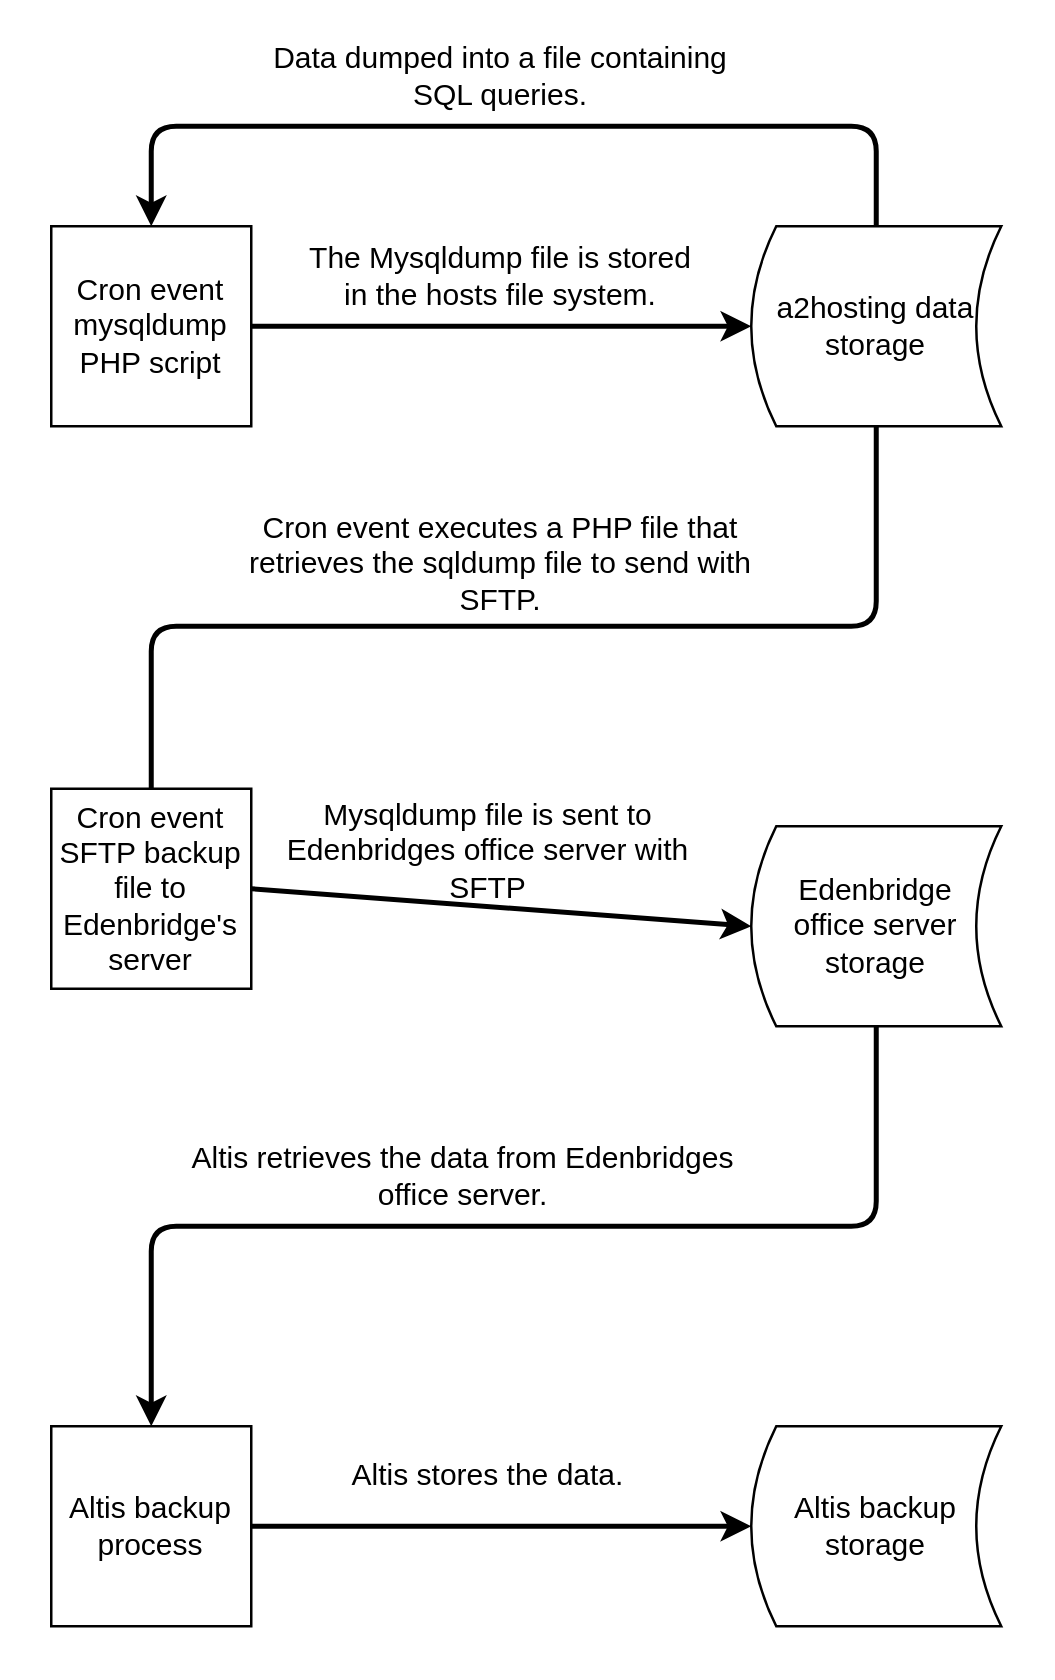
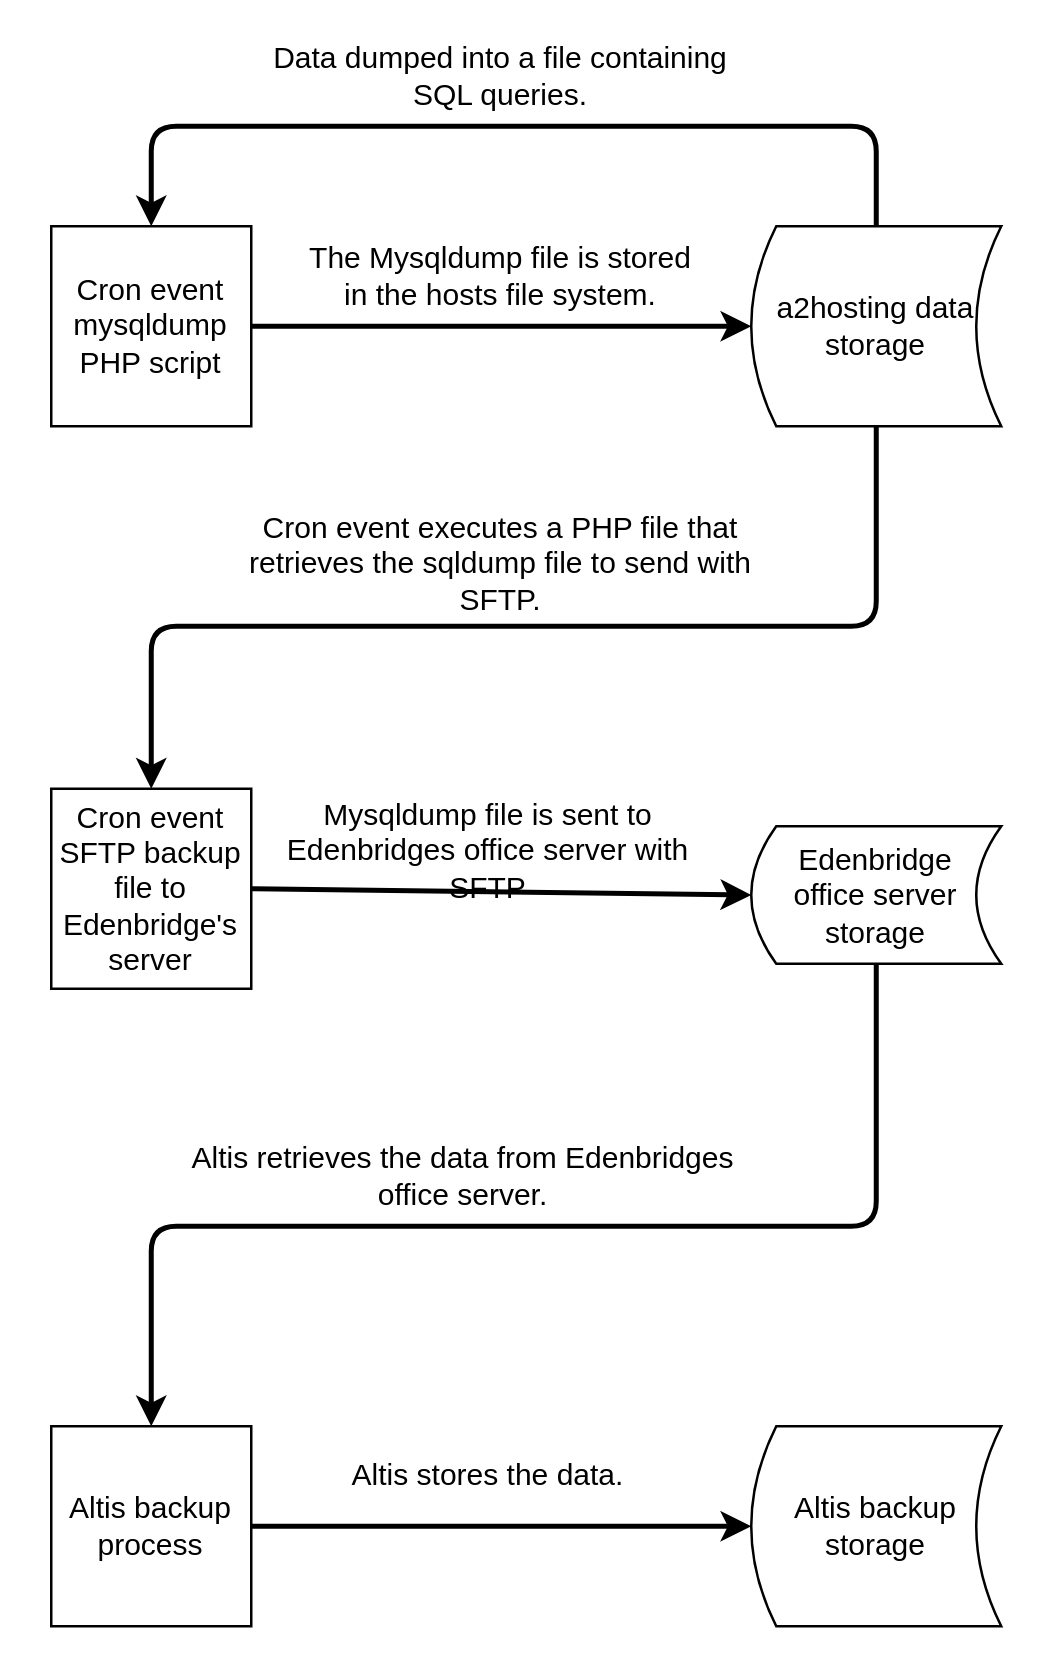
(151, 786) -> (151, 765)
(876, 926) -> (876, 895)
